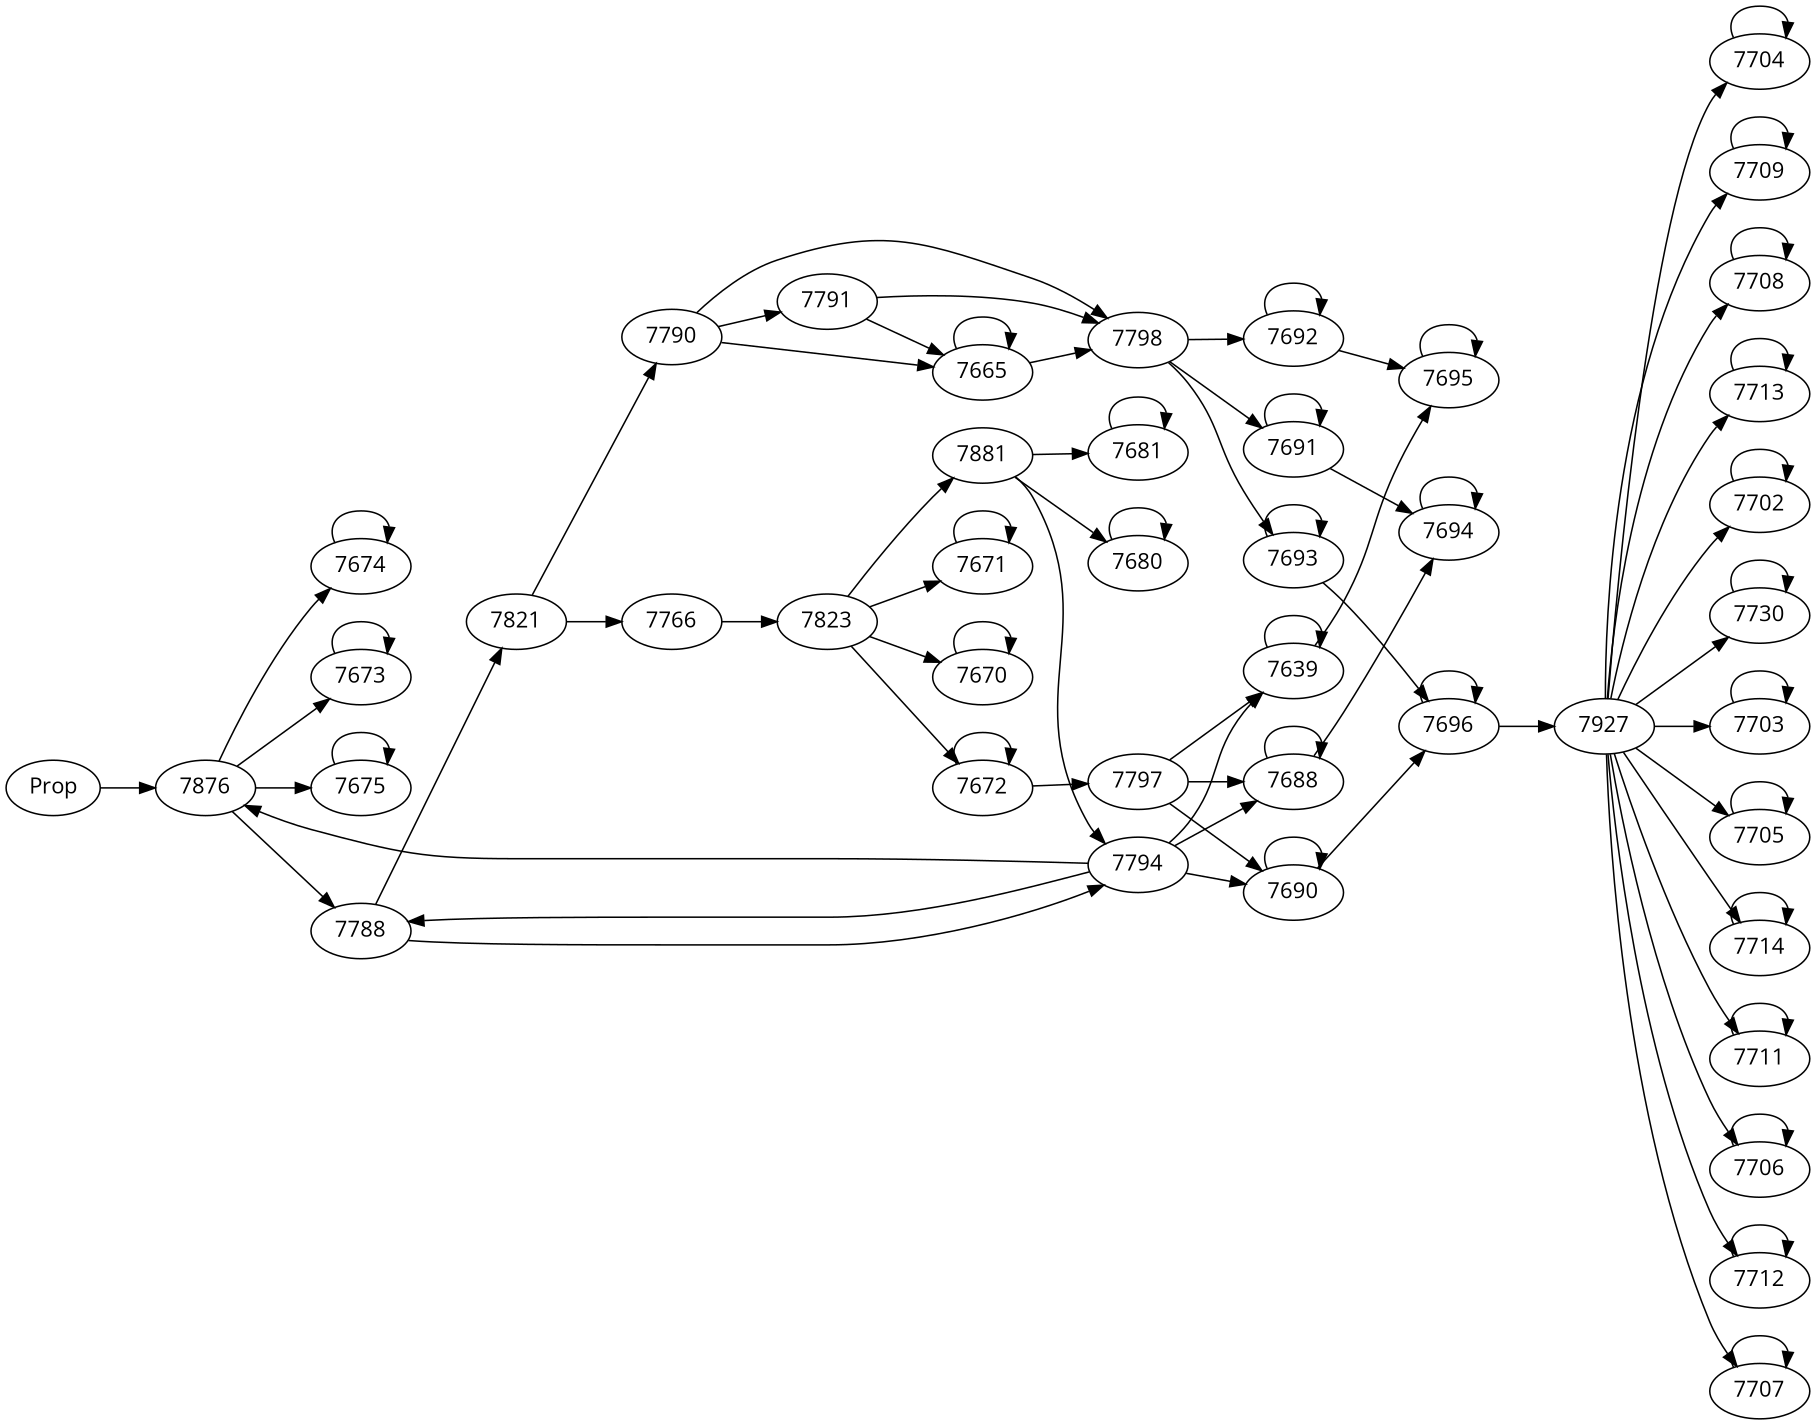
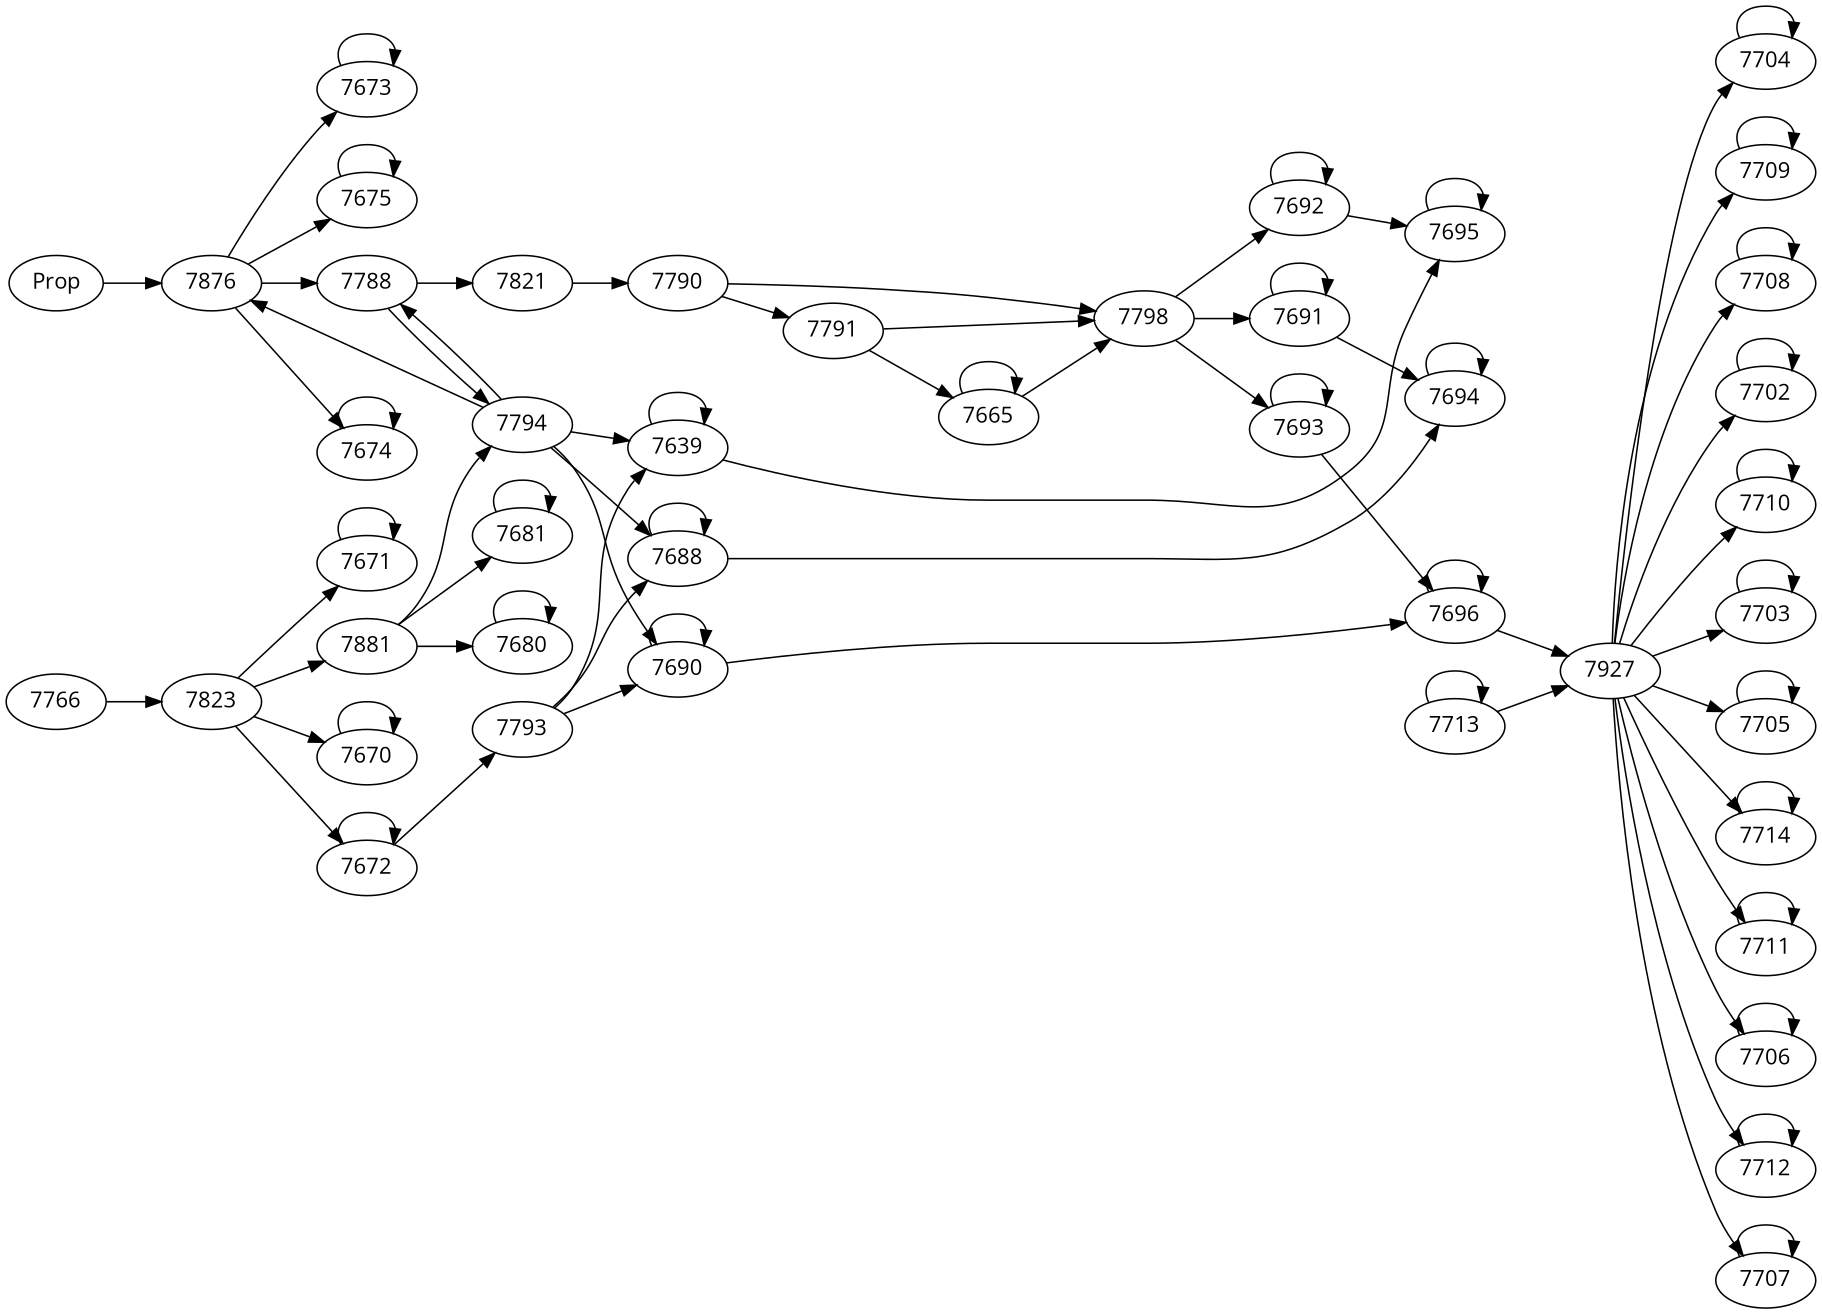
(820, 354) -> none
(1650, 557) -> (1525, 701)
(1760, 616) -> (1766, 505)
(586, 622) -> none
(1138, 782) -> (522, 729)
